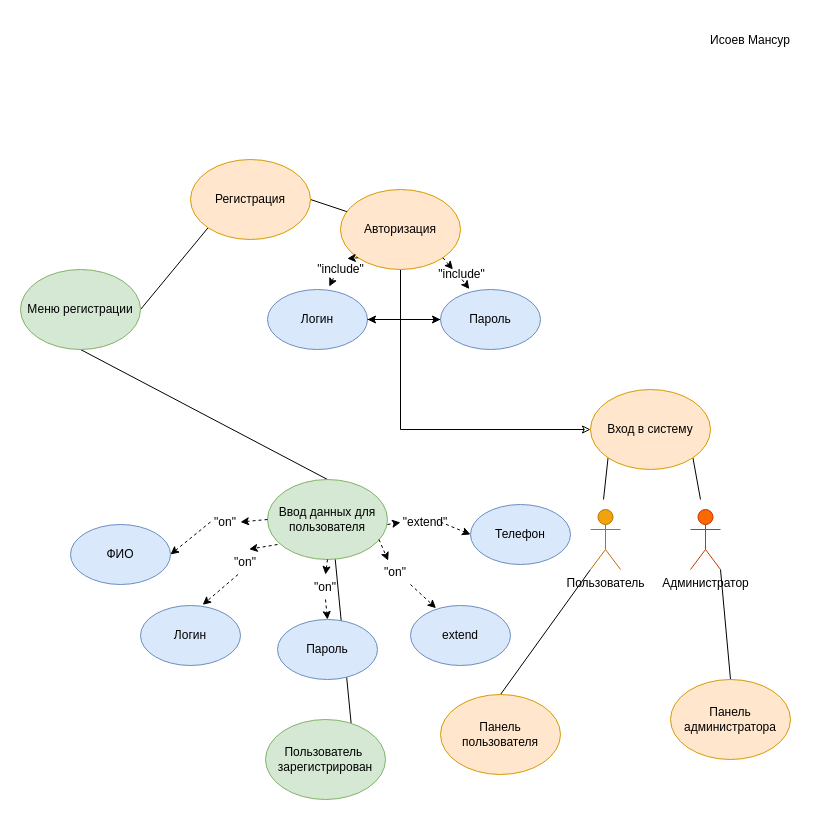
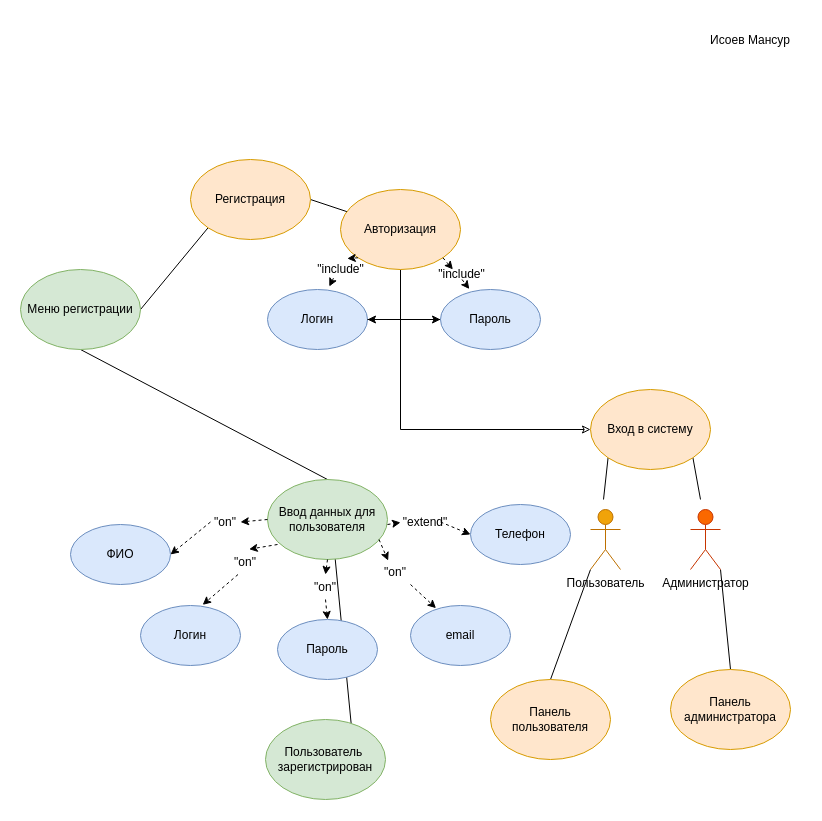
(461, 636) -> (461, 636)
(731, 720) -> (731, 710)
(501, 735) -> (551, 720)
